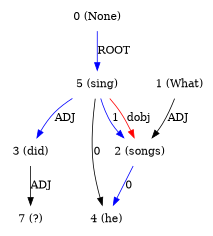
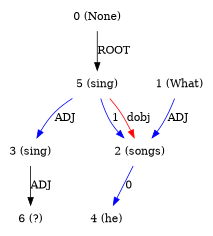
(97, 47) -> (97, 47)
(167, 116) -> (167, 116)
(92, 149) -> none
(31, 152) -> (31, 152)
(31, 219) -> (31, 219)
